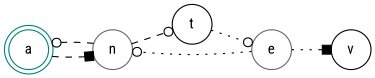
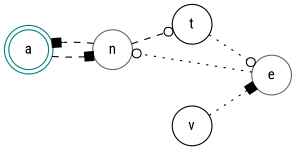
(77, 42) -> (79, 42)
(306, 50) -> (227, 104)
